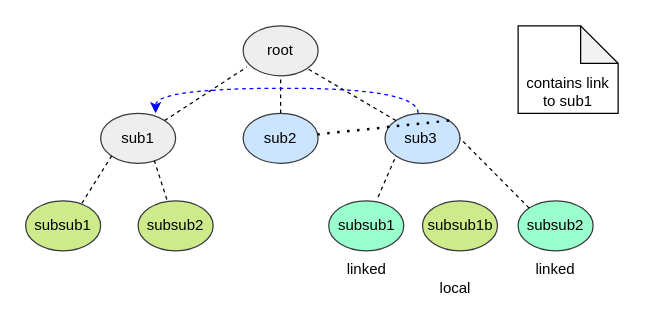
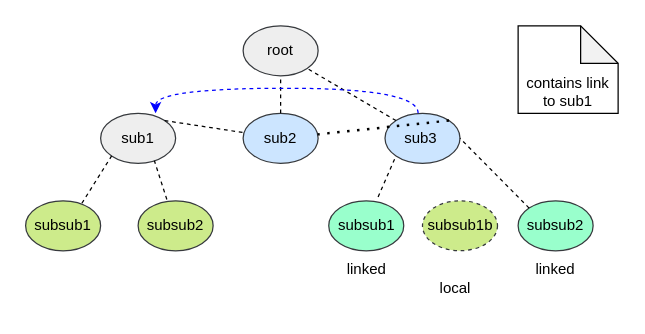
(206, 94) -> (203, 126)
(460, 226) -> (460, 226)
